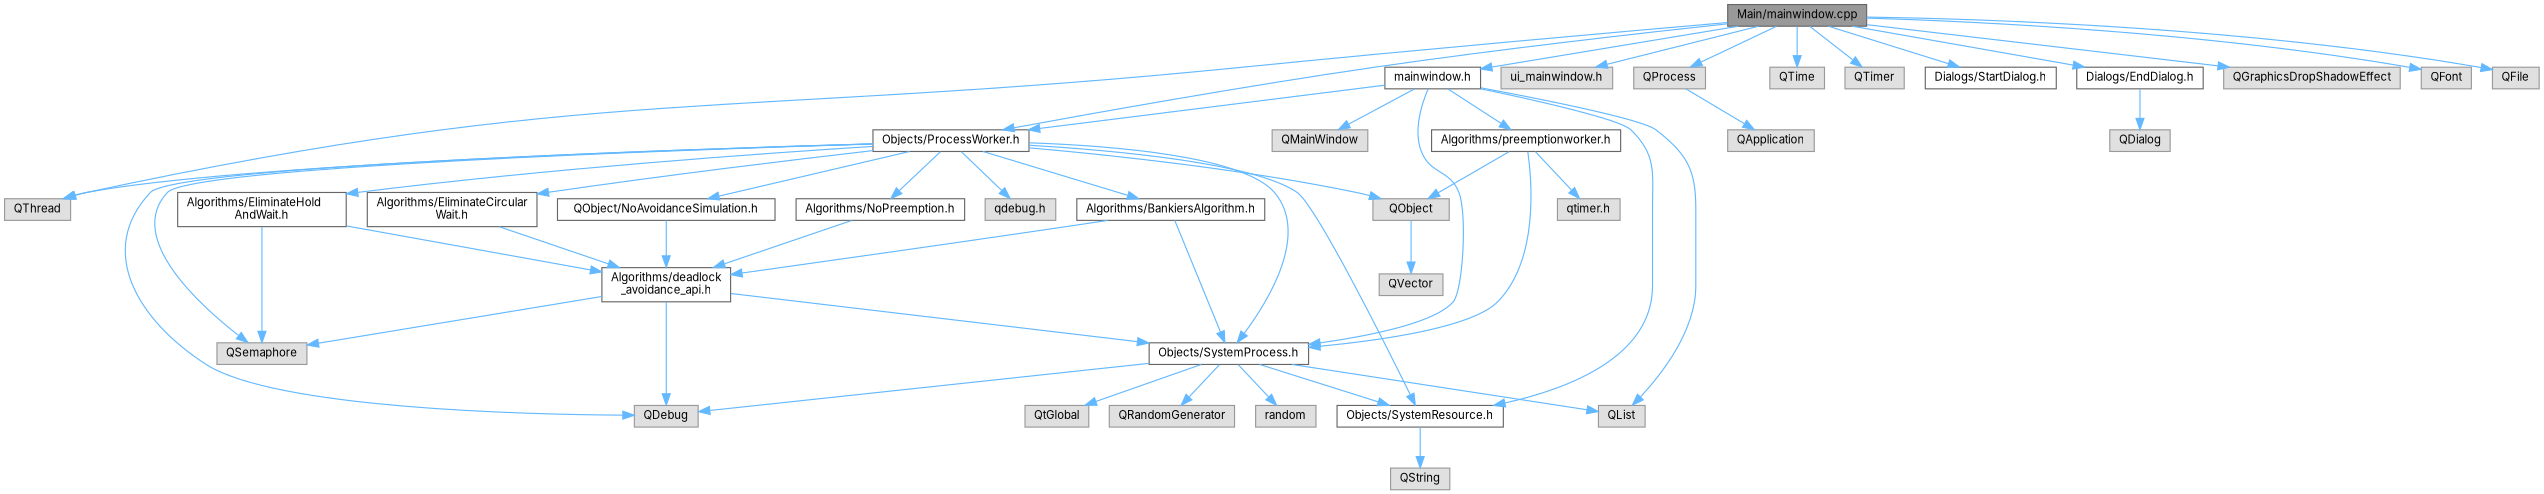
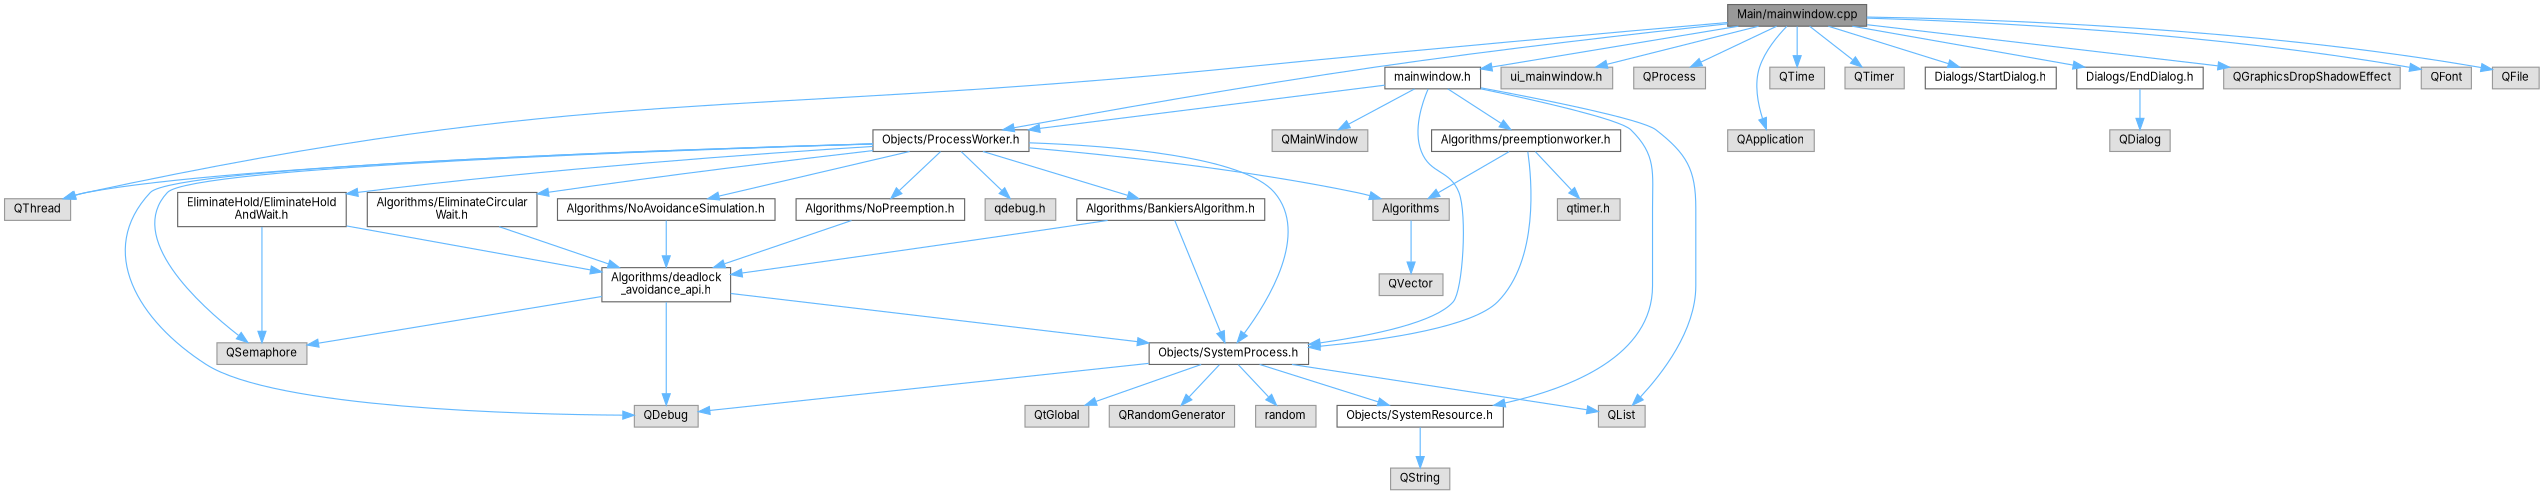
(1715, 106) -> (1759, 68)
(1290, 189) -> none
(262, 210) -> (262, 210)
(666, 210) -> (666, 210)
(1411, 210) -> (1411, 210)
